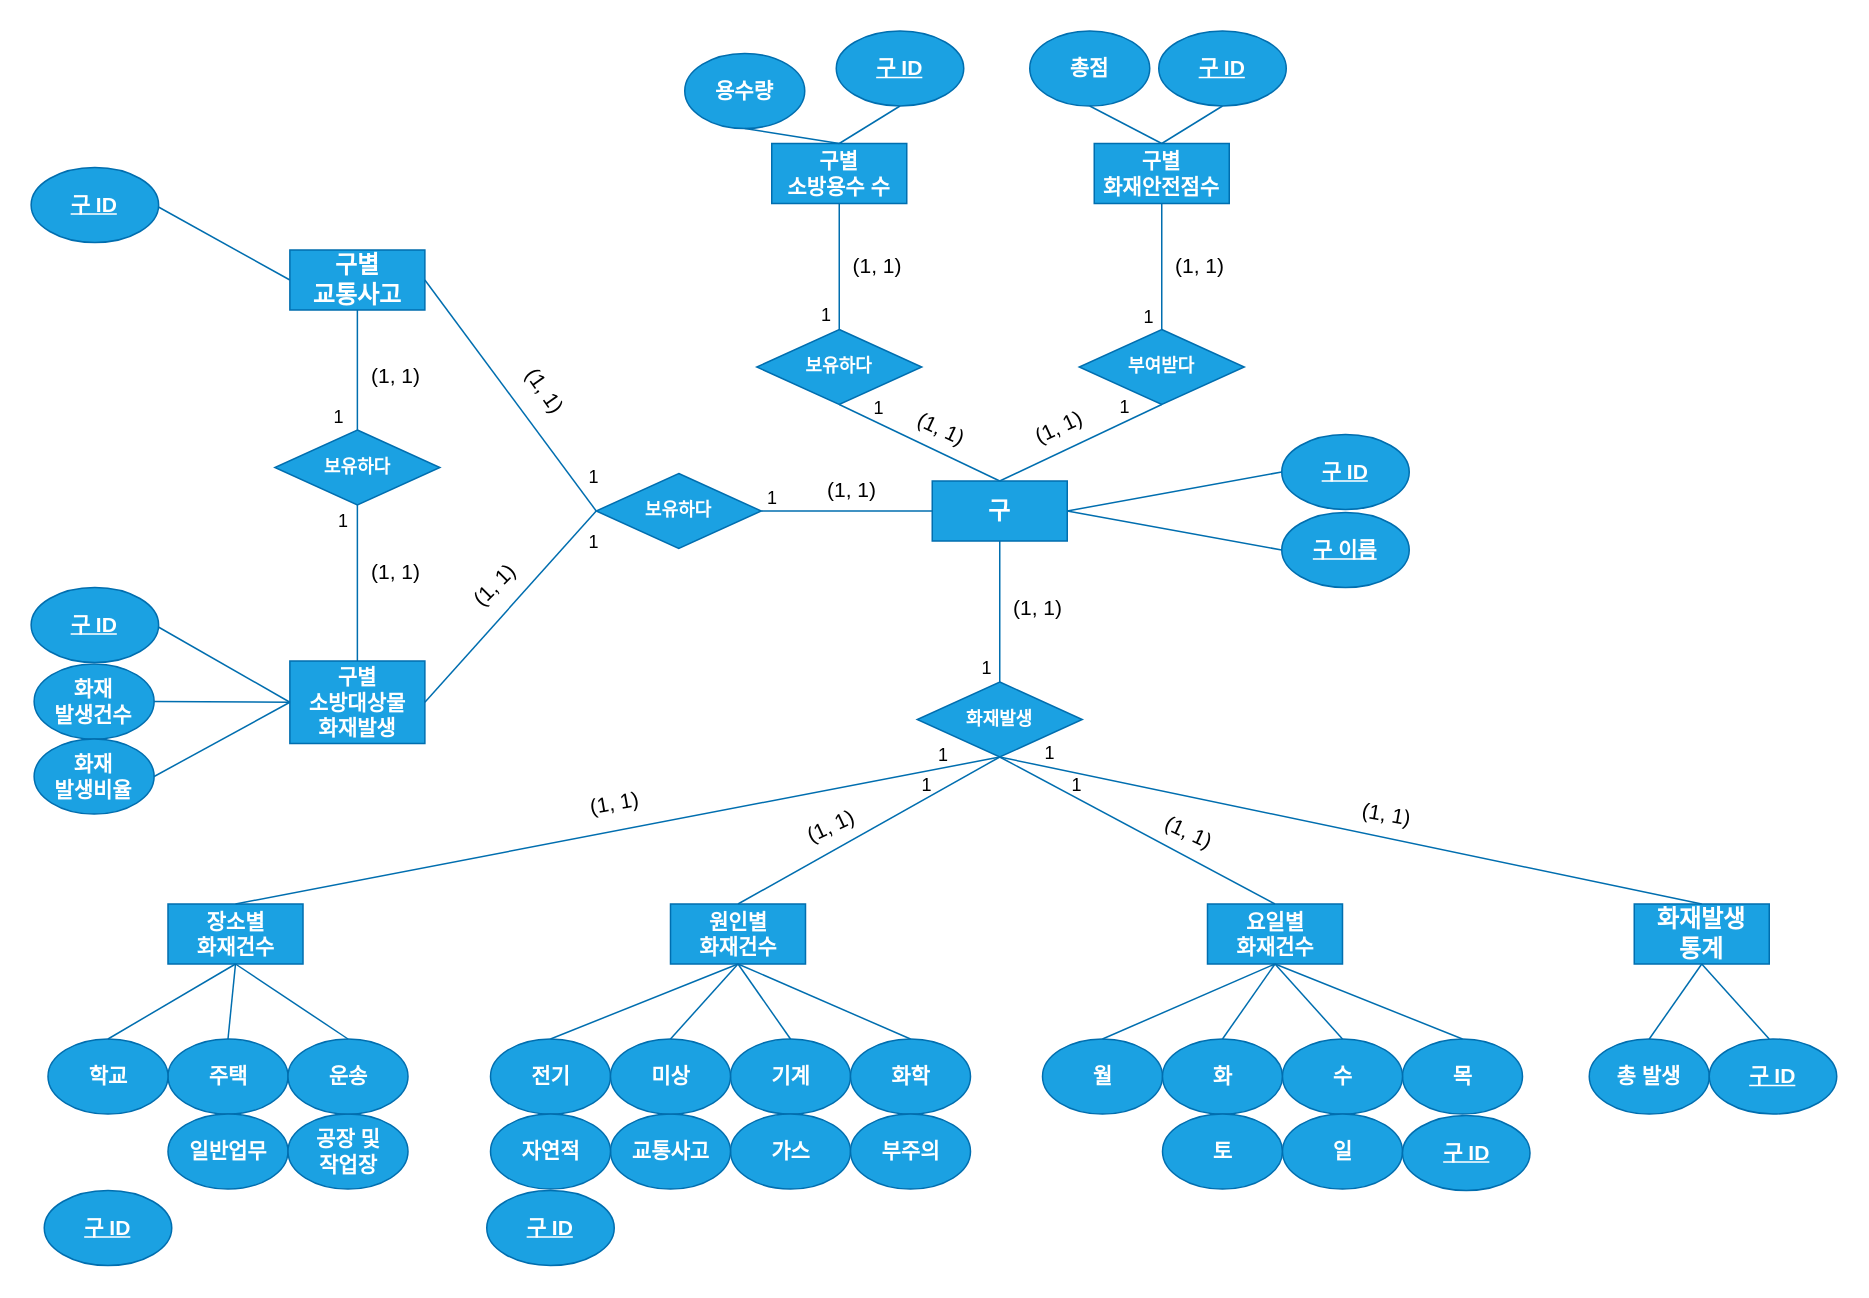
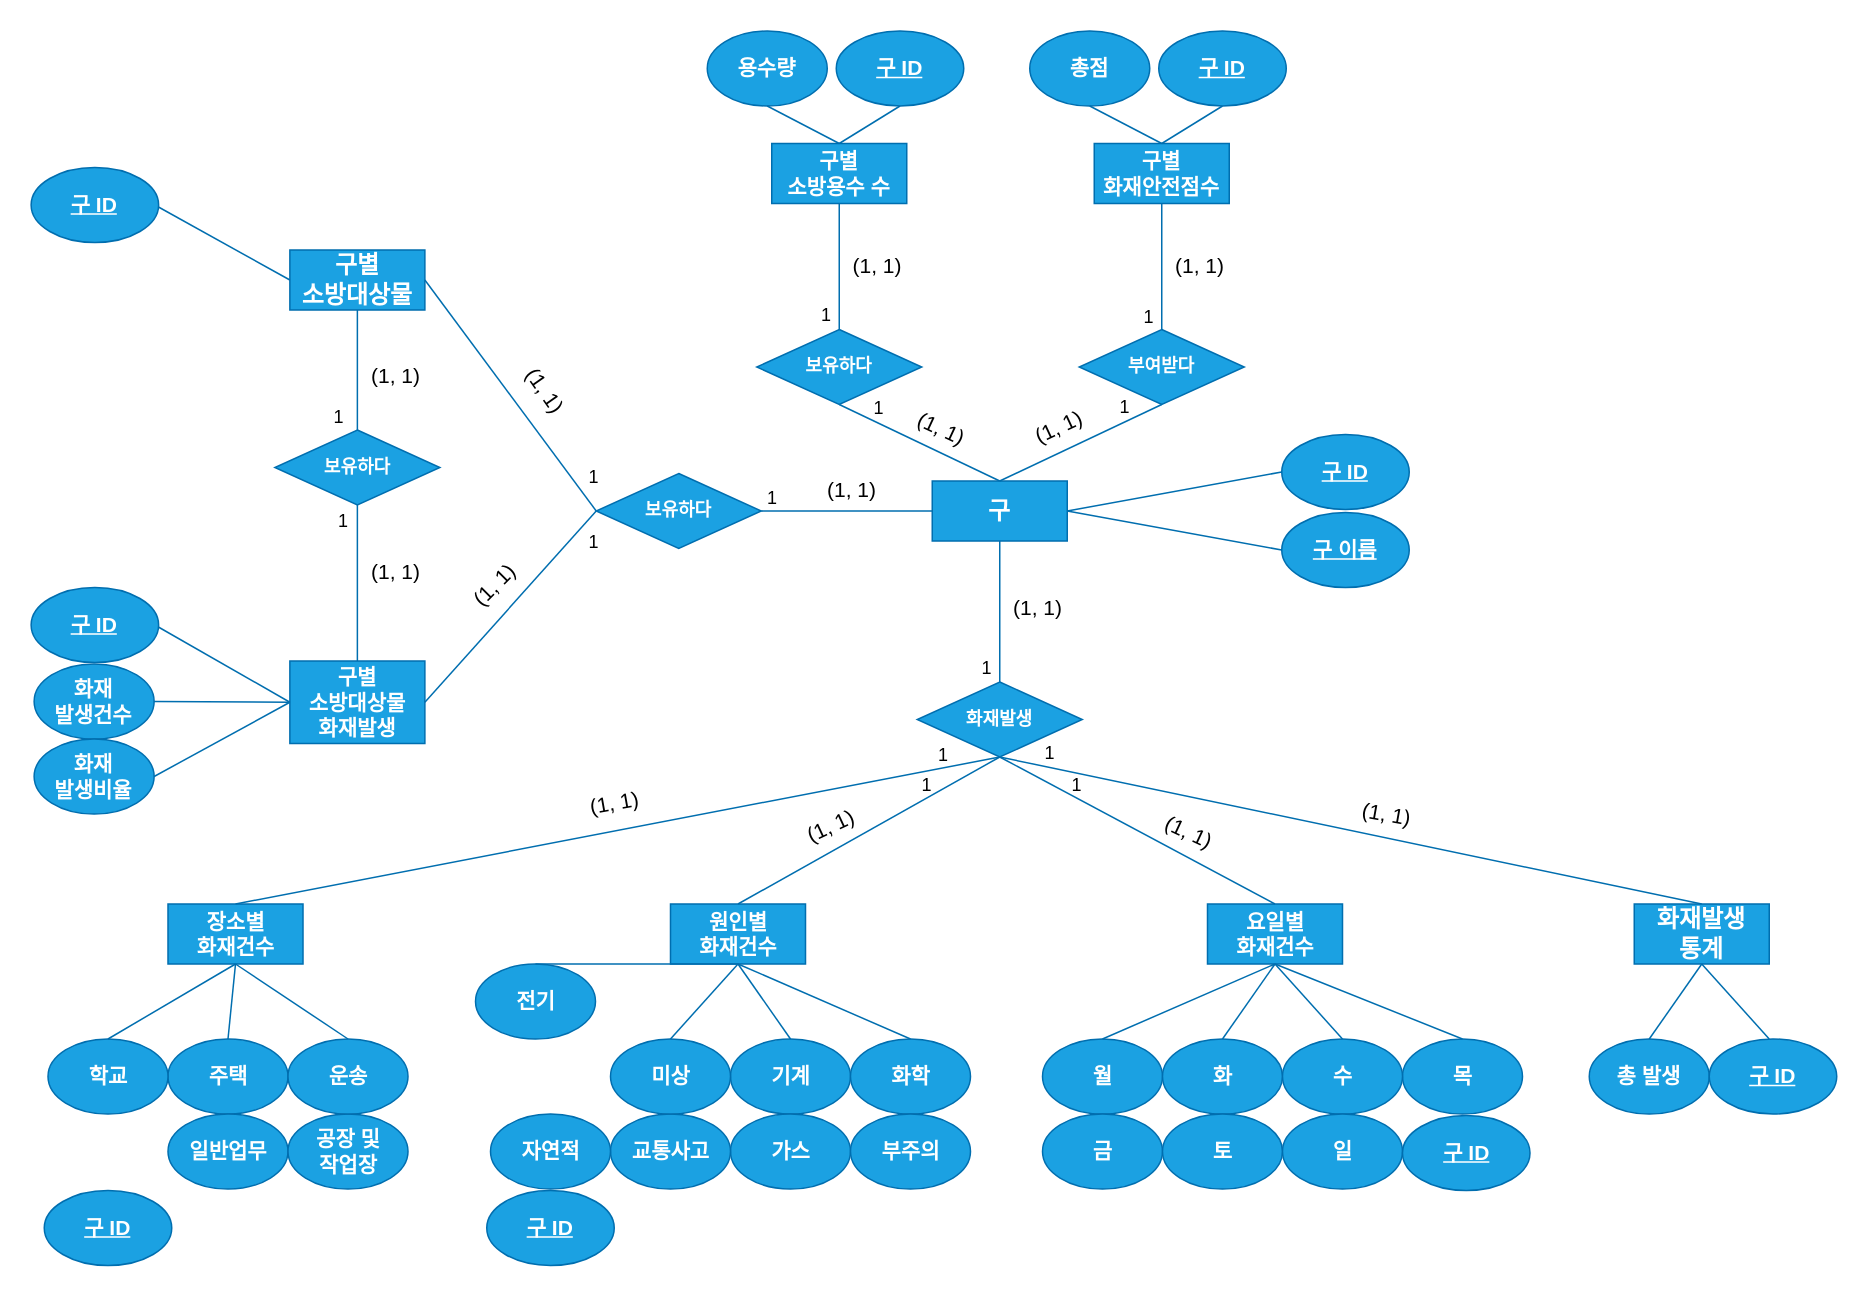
(745, 91) -> (767, 68)
(358, 280) -> (358, 280)
(551, 1076) -> (536, 1001)
none -> (1103, 1151)
